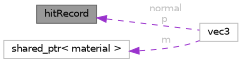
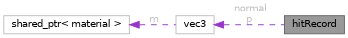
(153, 25) -> (254, 25)
